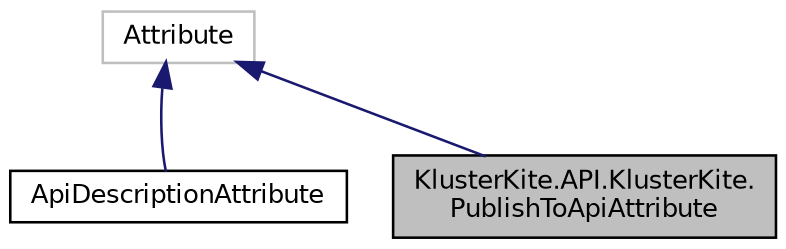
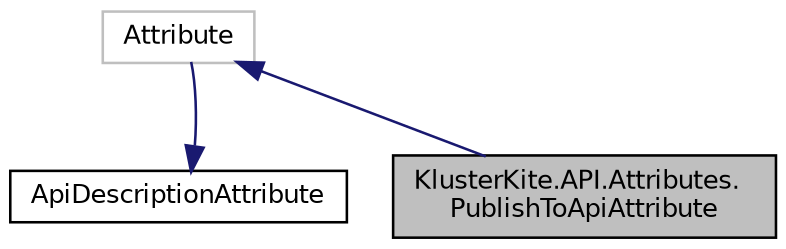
(161, 130) -> (196, 104)
(585, 197) -> (585, 197)
